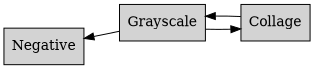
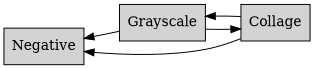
none -> (168, 54)
